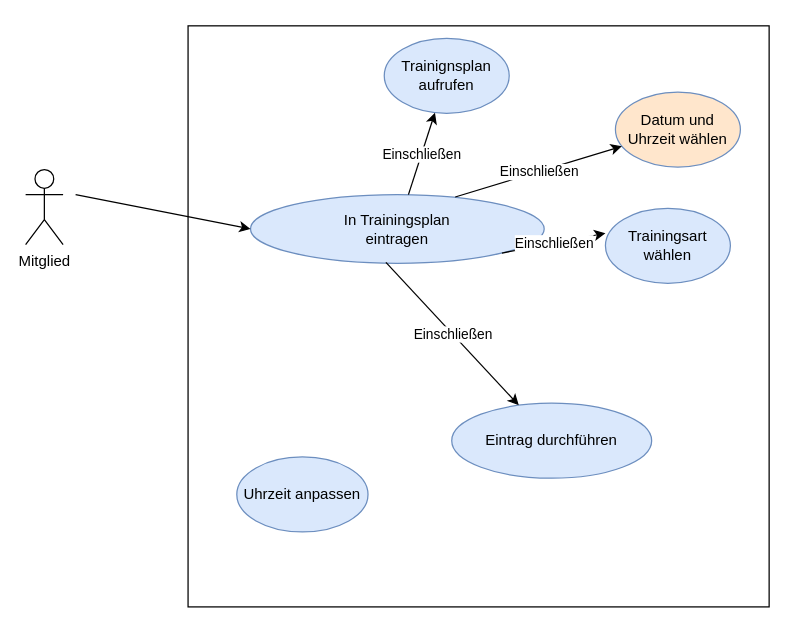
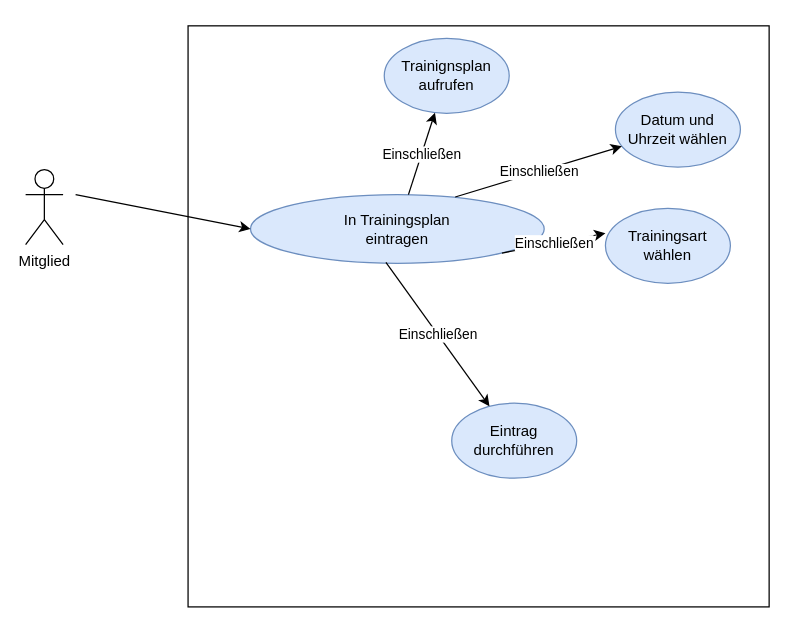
(678, 129) -> (678, 129)
(552, 441) -> (514, 441)
(303, 494) -> none
